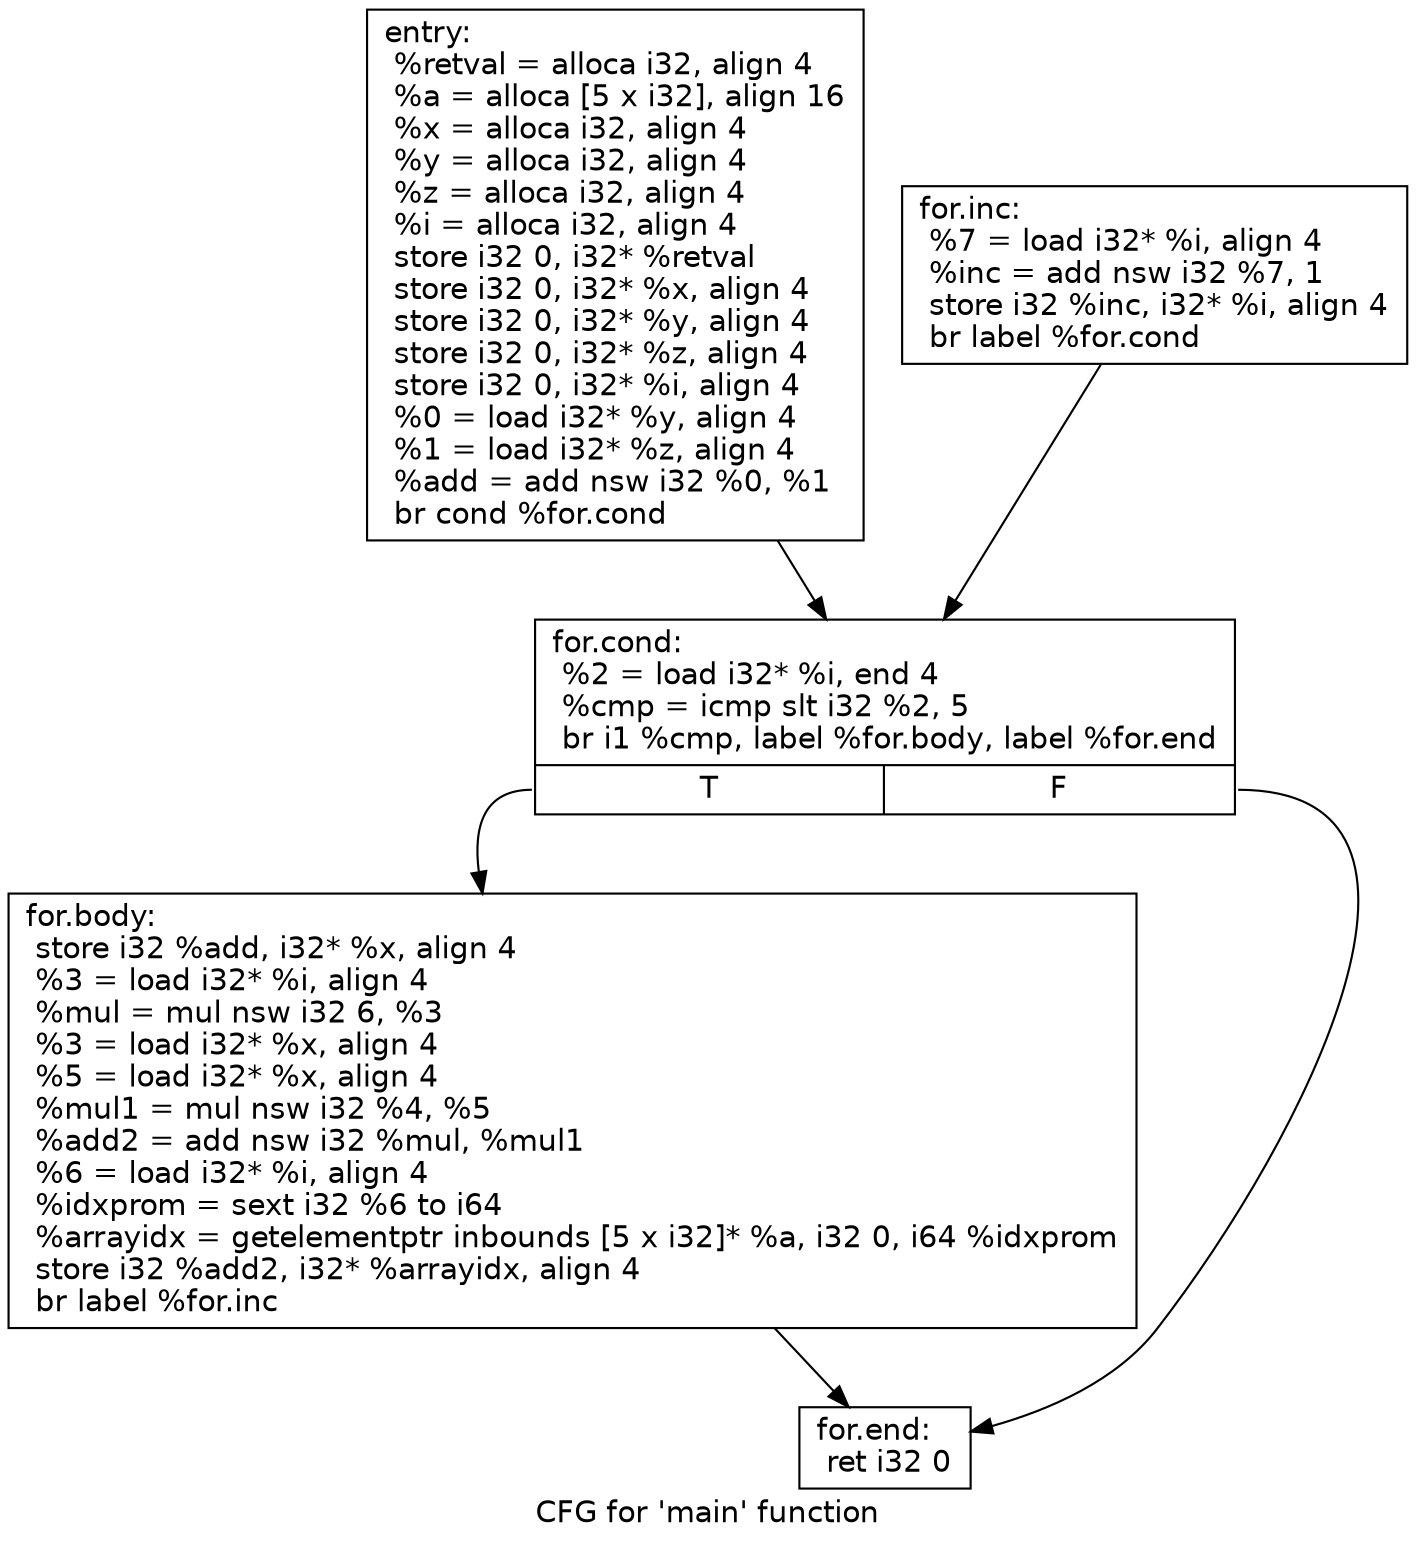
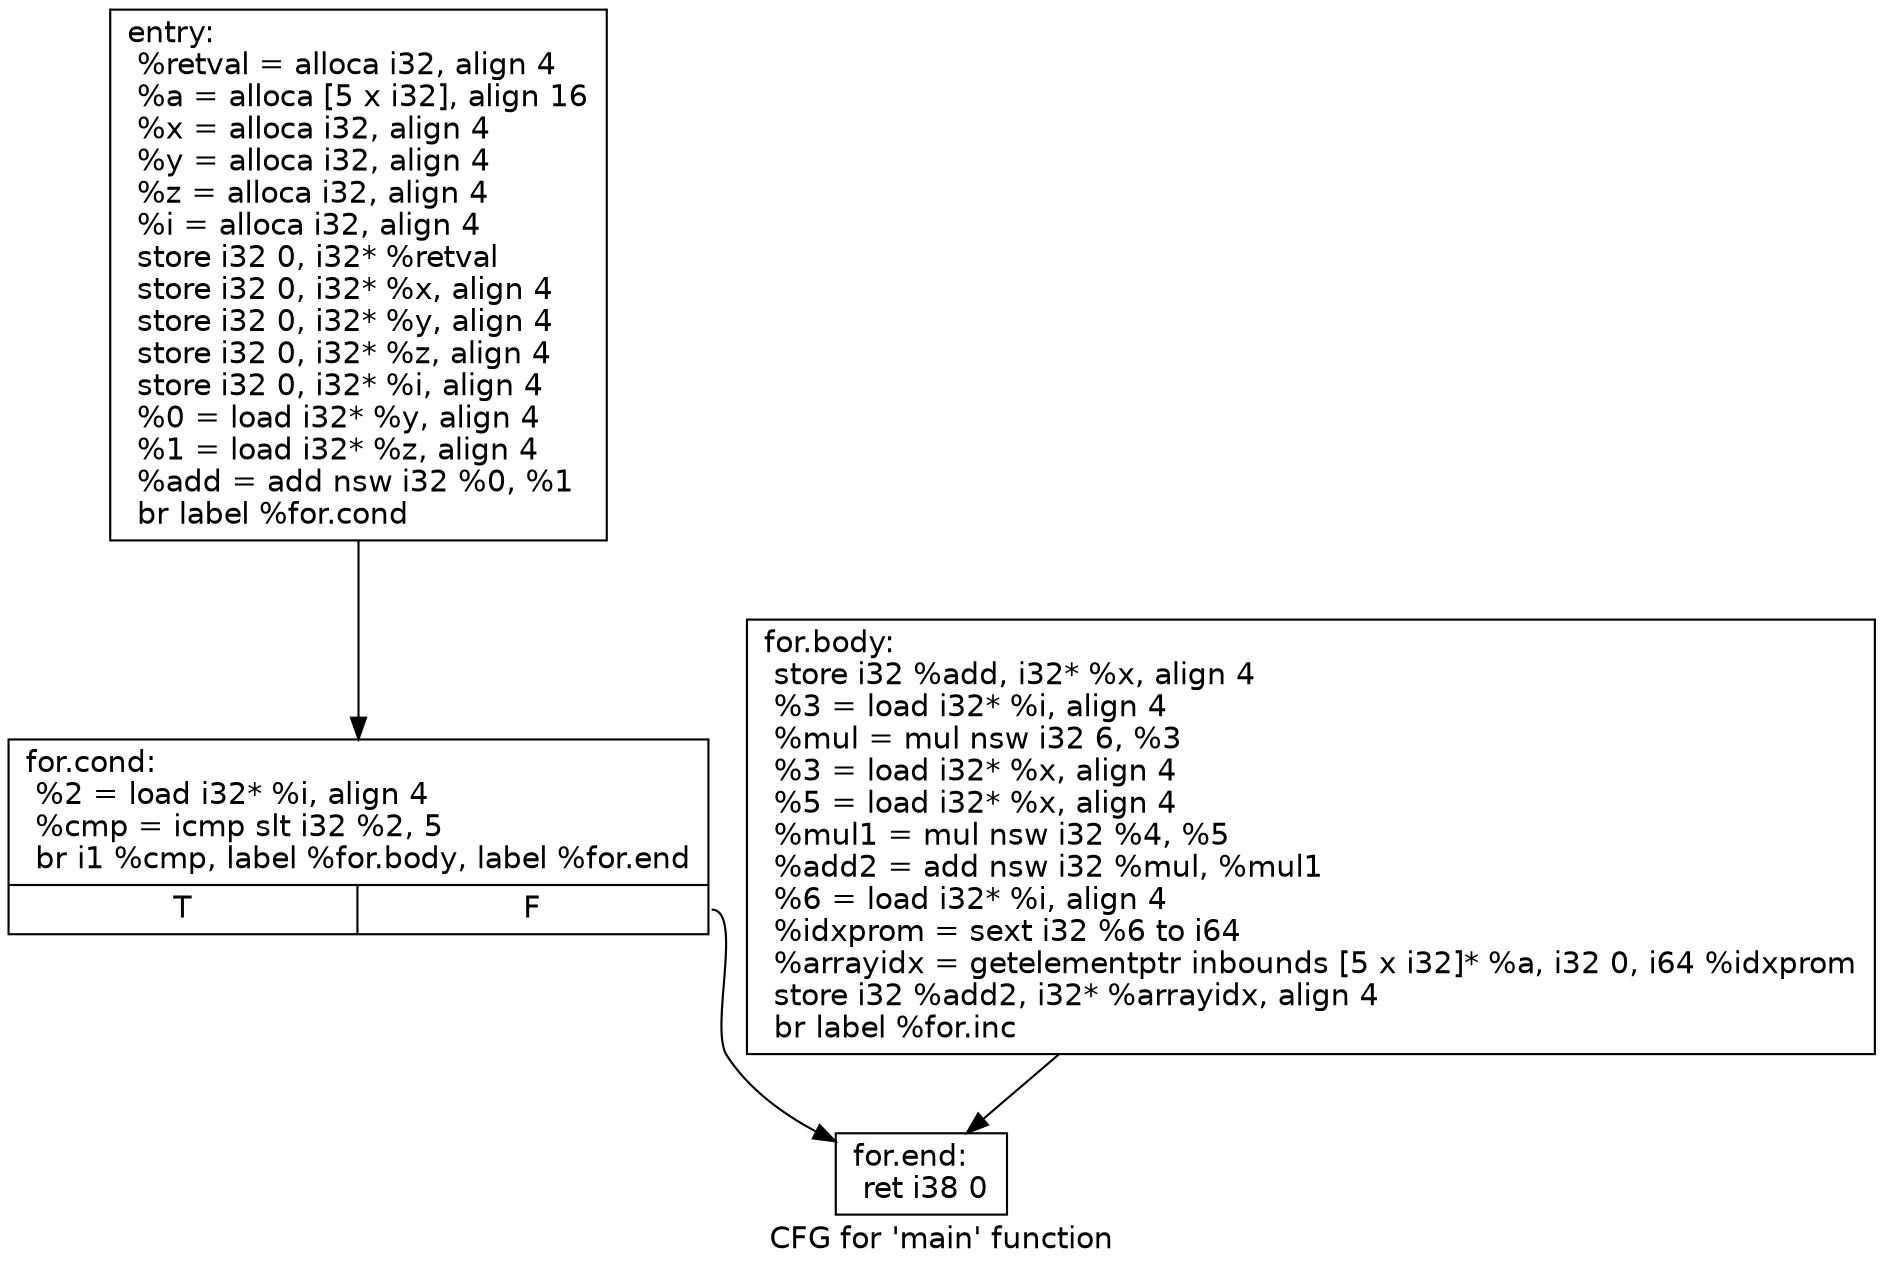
(1155, 275) -> none
(527, 515) -> (269, 515)
(746, 675) -> (228, 795)
(484, 816) -> none
(885, 1463) -> (921, 1189)
